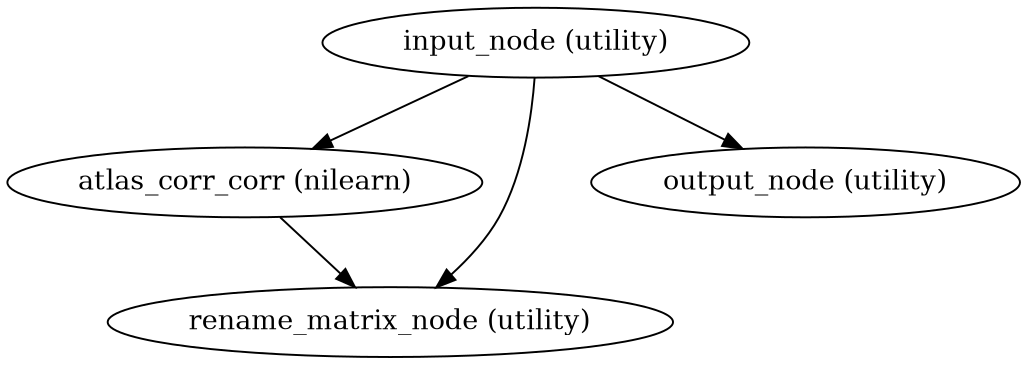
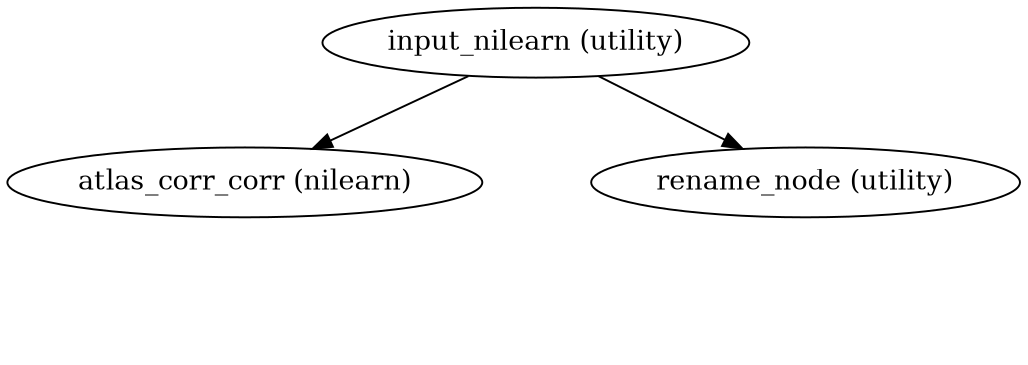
(536, 43) -> (536, 43)
(806, 182) -> (806, 182)
(390, 322) -> none
